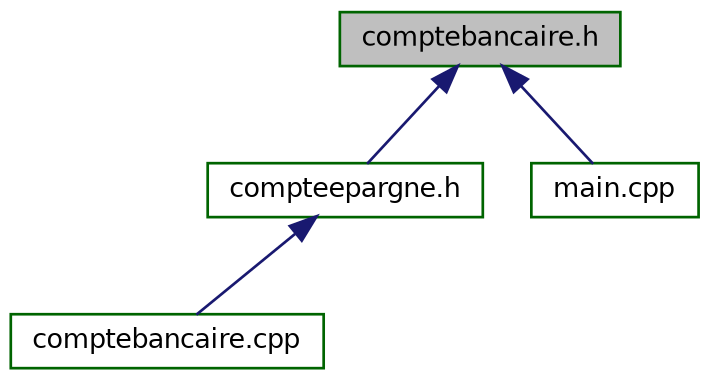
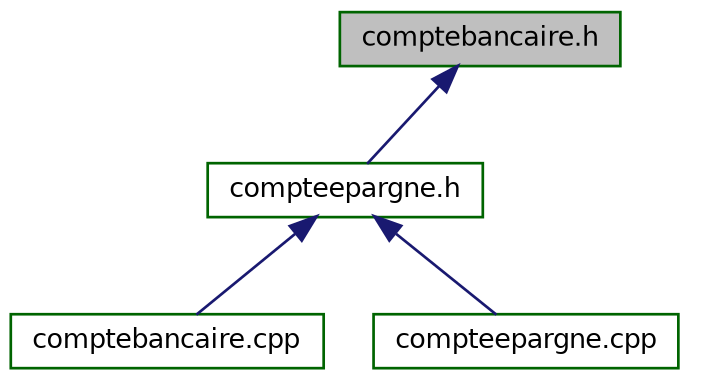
(615, 190) -> none
none -> (526, 341)
